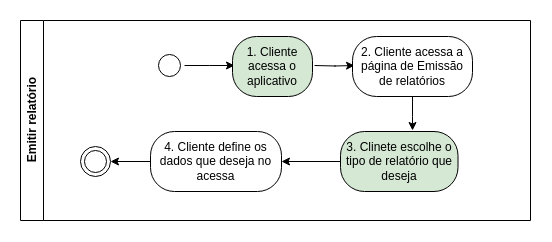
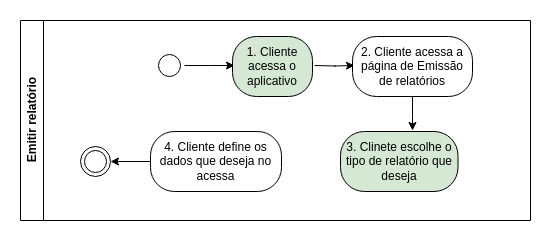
(314, 162) -> none
